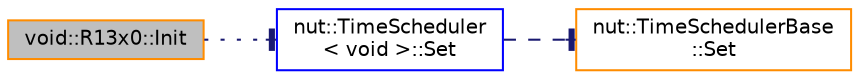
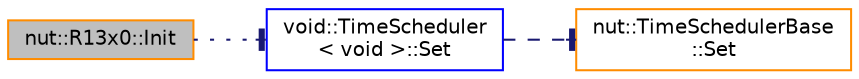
(106, 40) -> (101, 40)
(390, 40) -> (385, 40)
